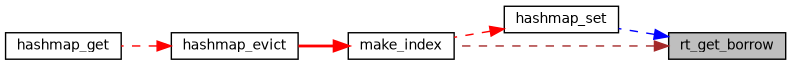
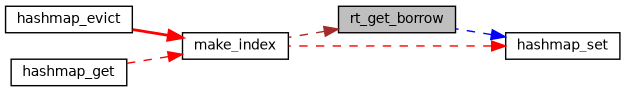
(637, 31) -> (474, 32)
(139, 46) -> (148, 60)
